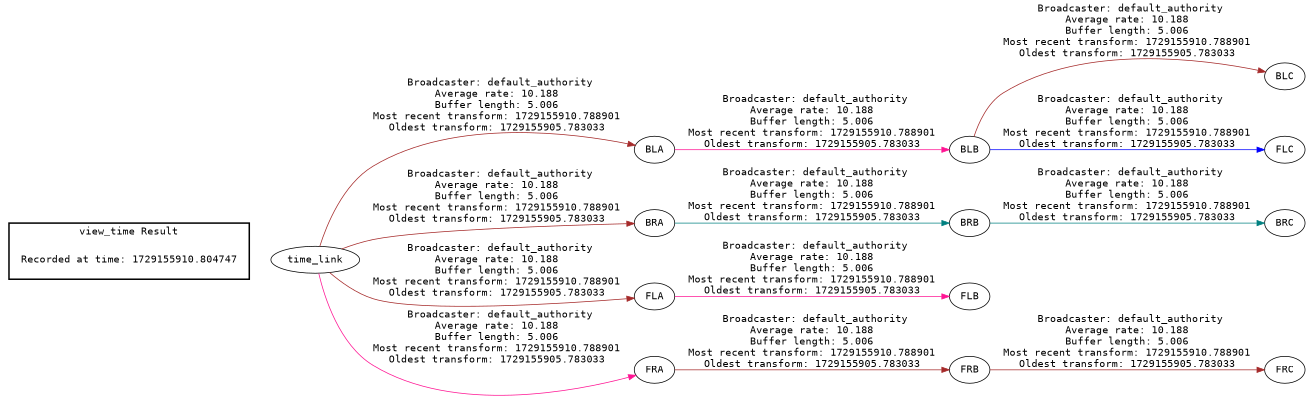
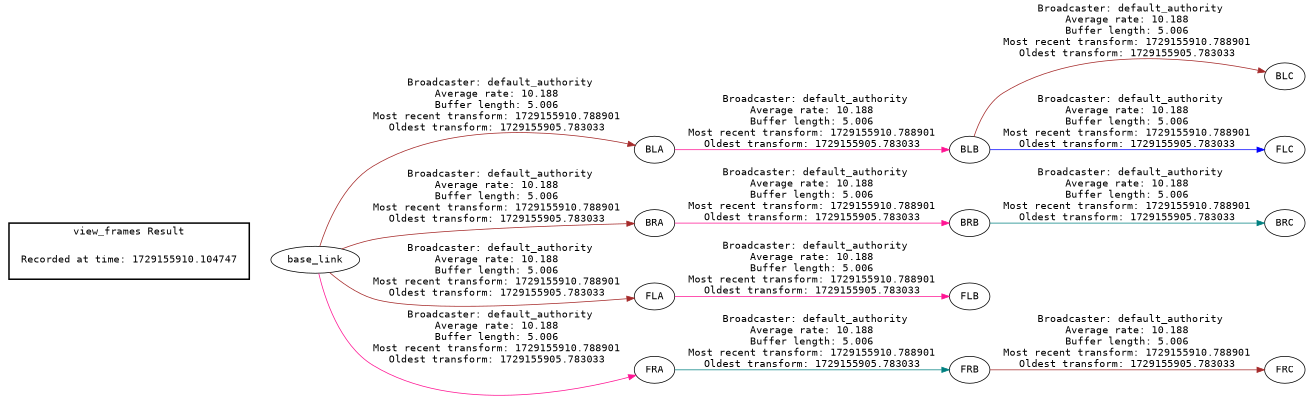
(808, 223) -> (808, 223)
(129, 232) -> (129, 232)
(129, 260) -> (129, 260)
(315, 260) -> (315, 260)
(808, 370) -> (808, 370)
